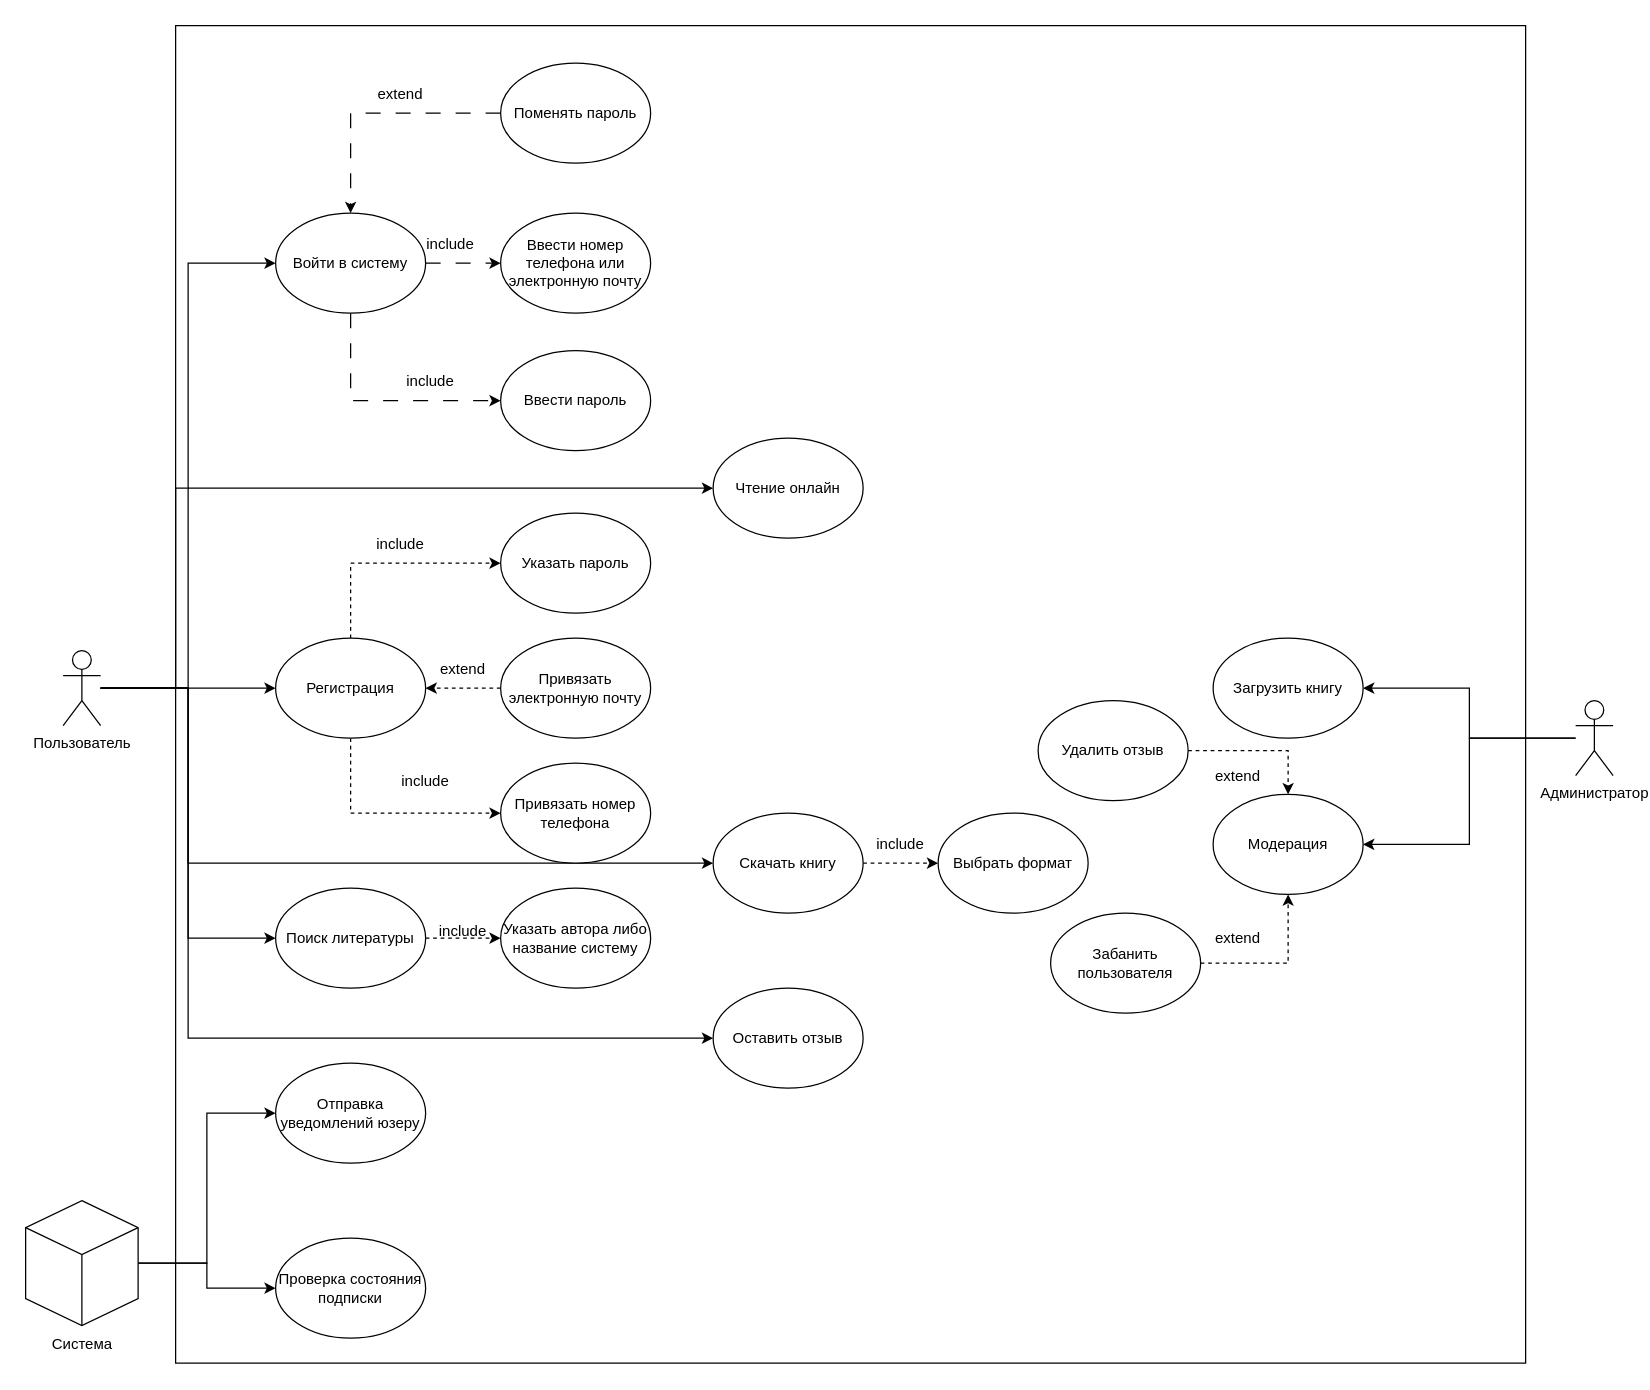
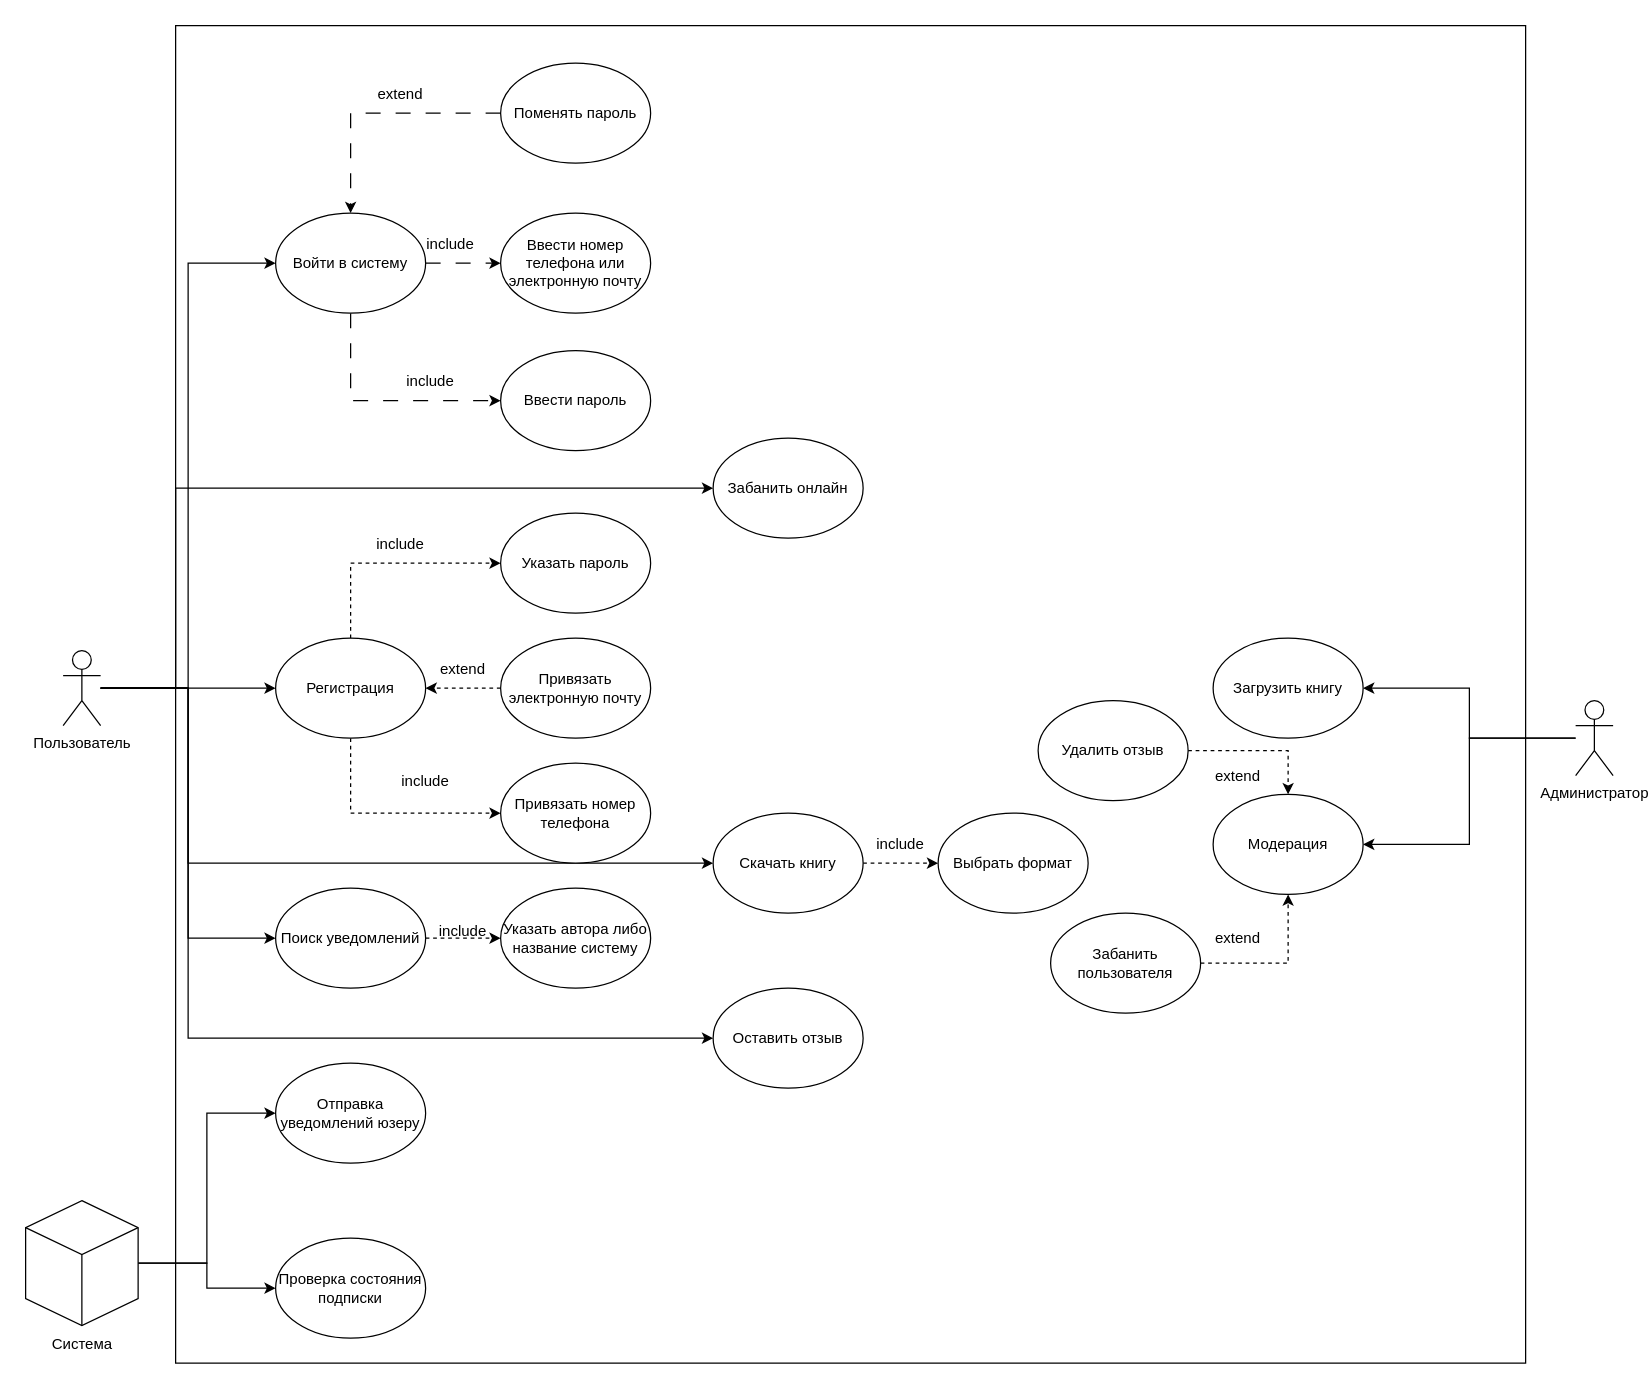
(788, 488) -> (788, 488)
(351, 938) -> (351, 938)
